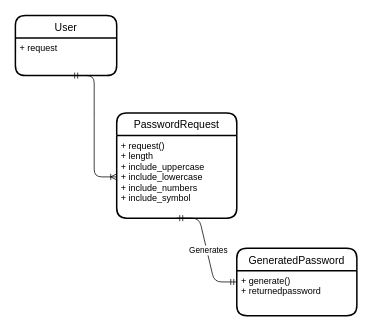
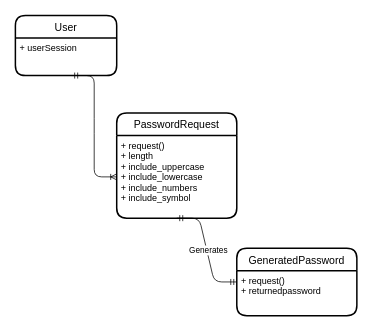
(41, 48) -> (50, 48)
(270, 281) -> (267, 281)
